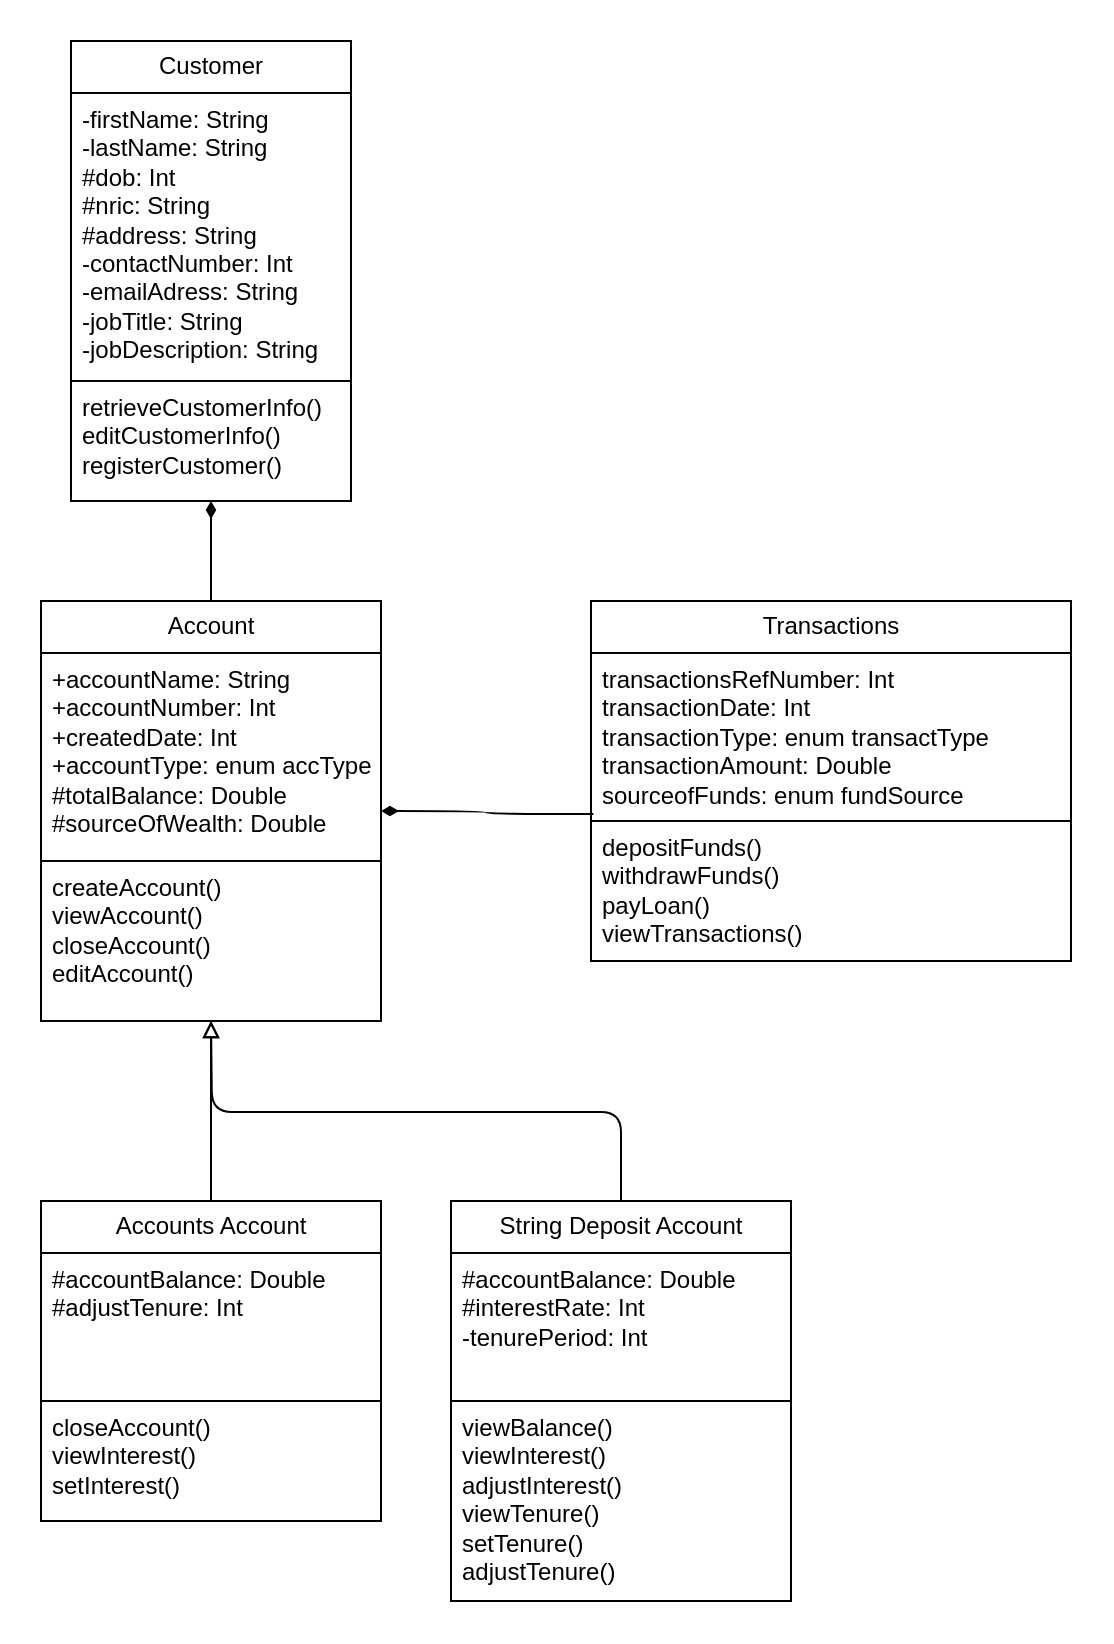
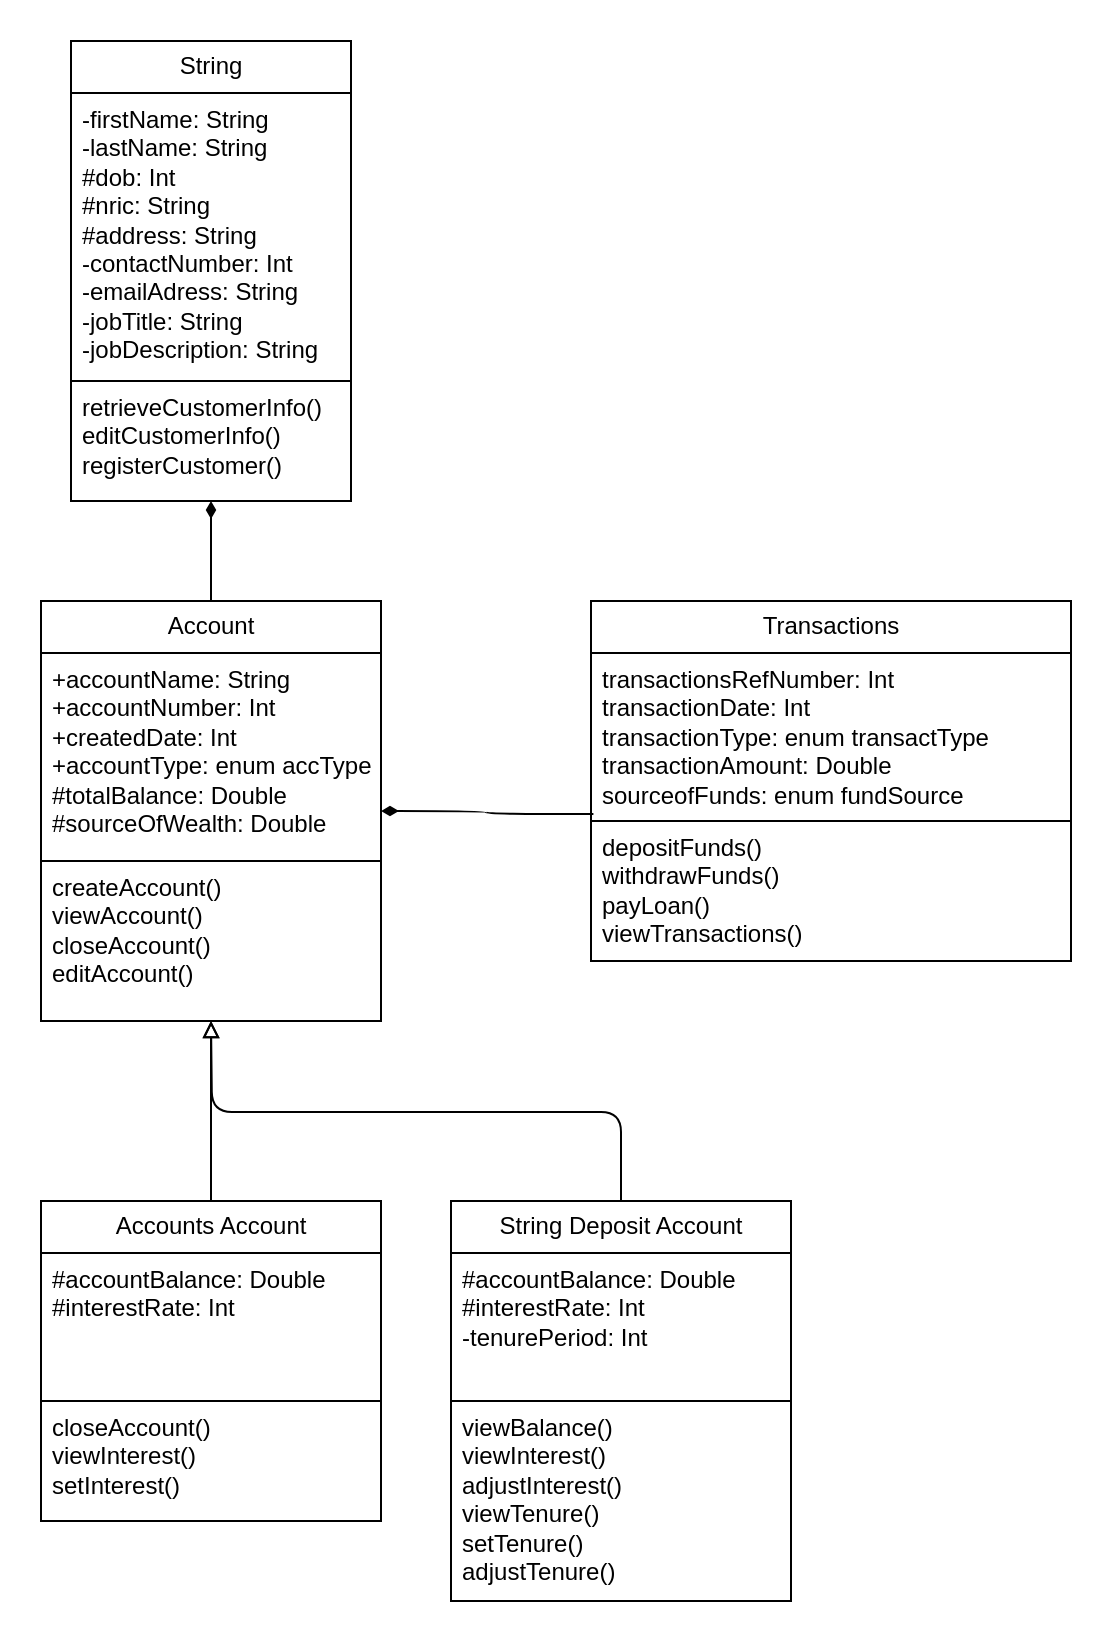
(212, 67) -> (212, 67)
(195, 1296) -> (195, 1296)
